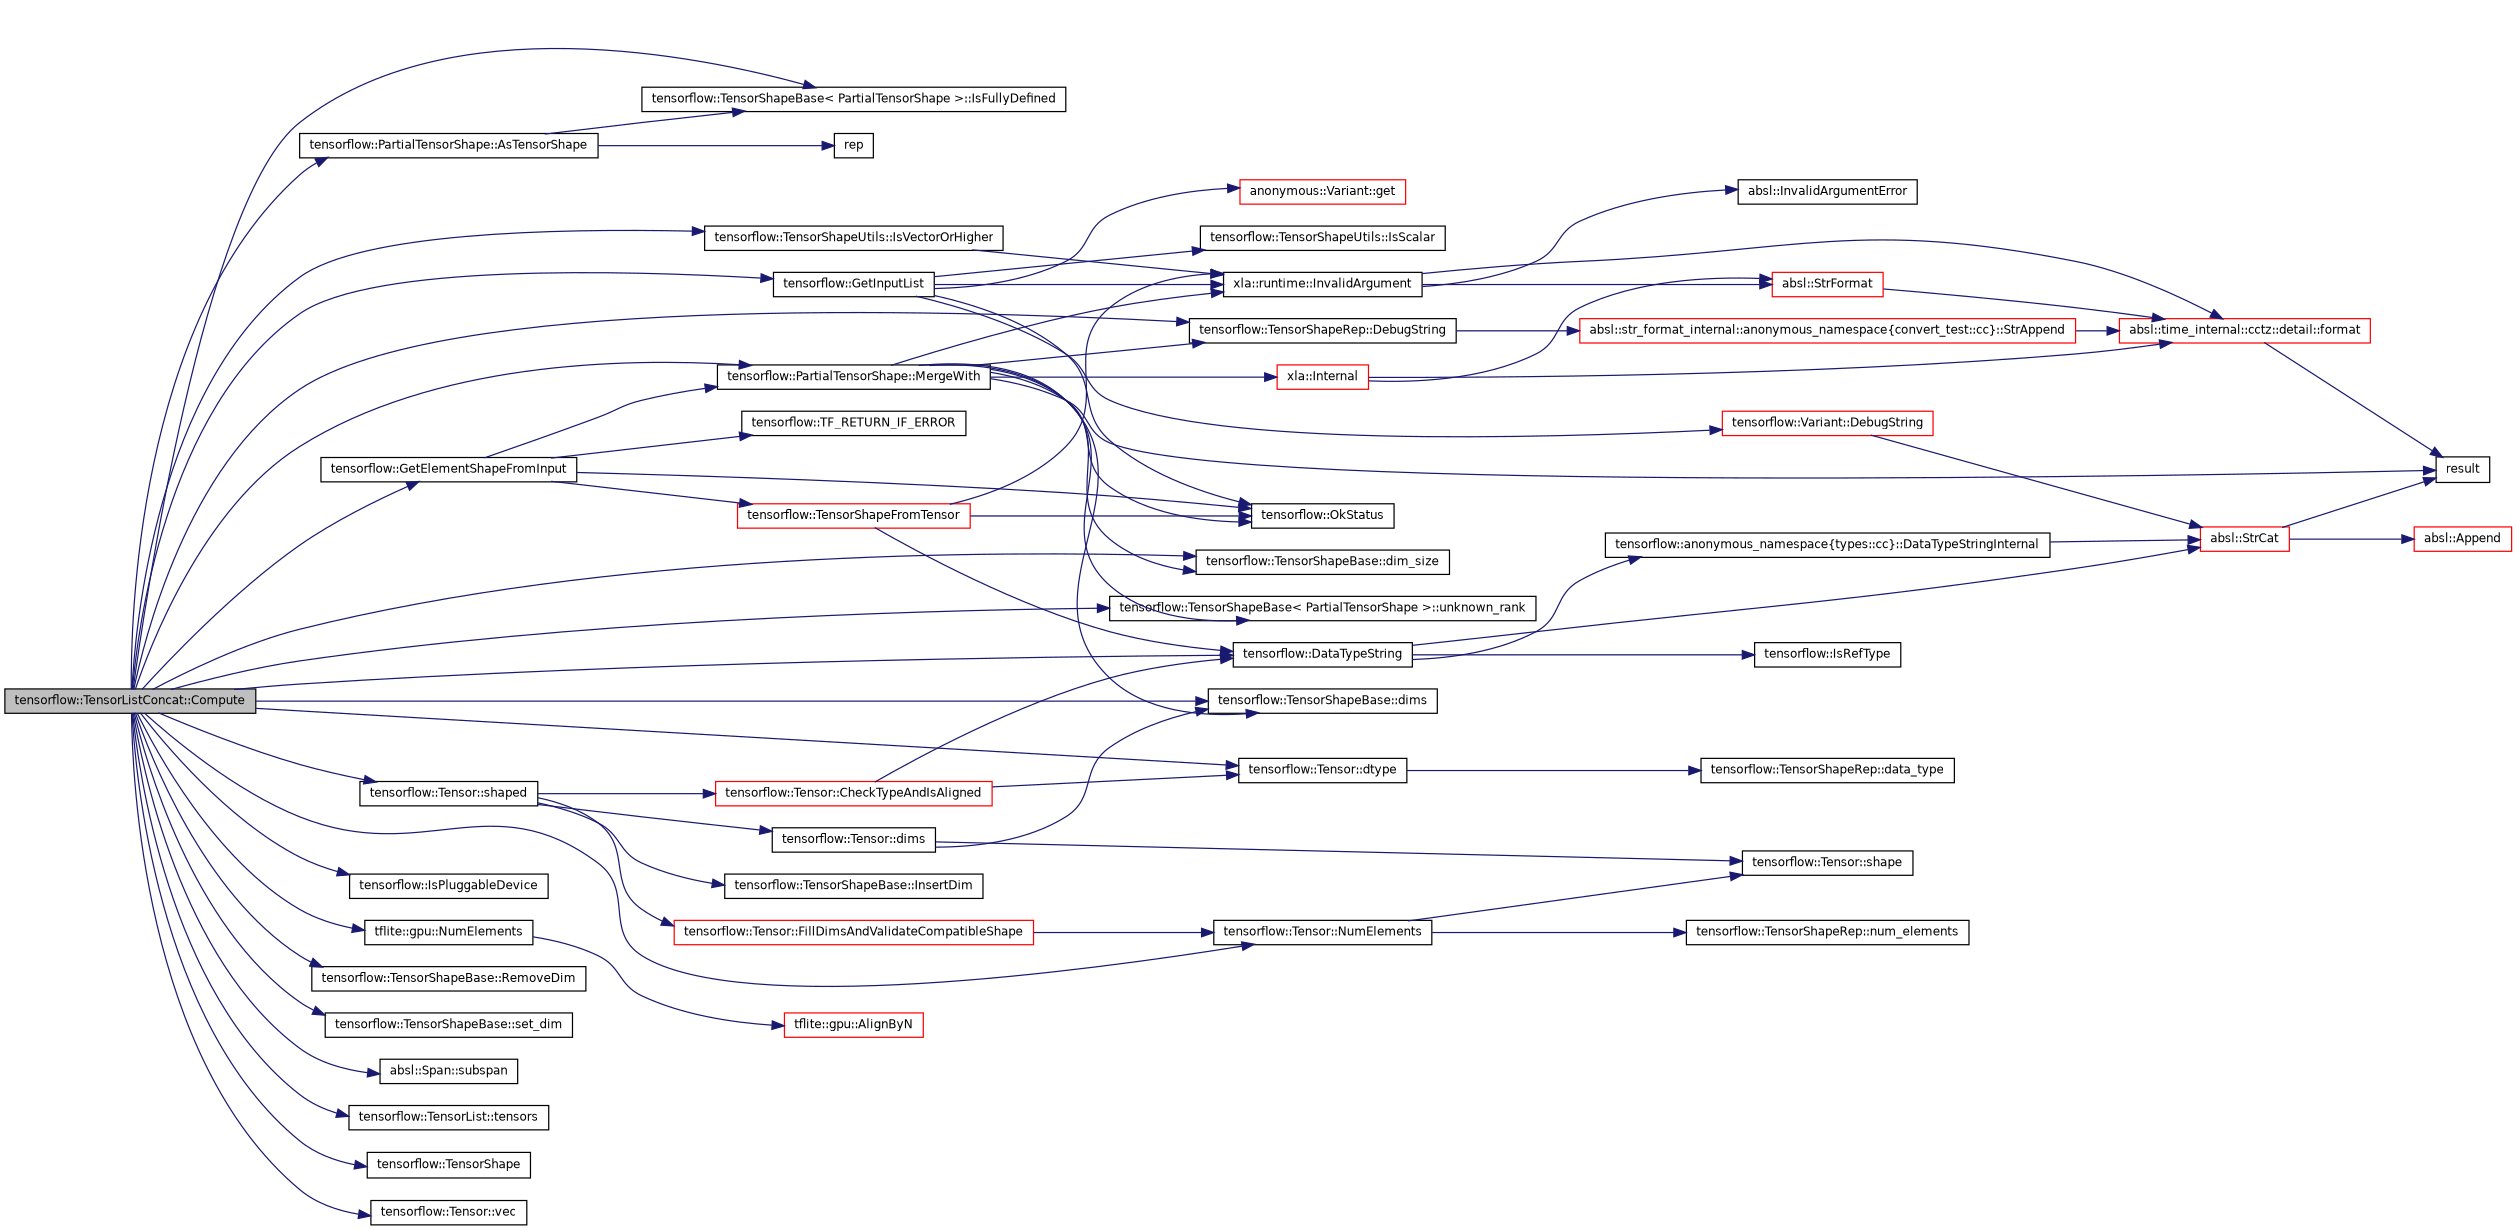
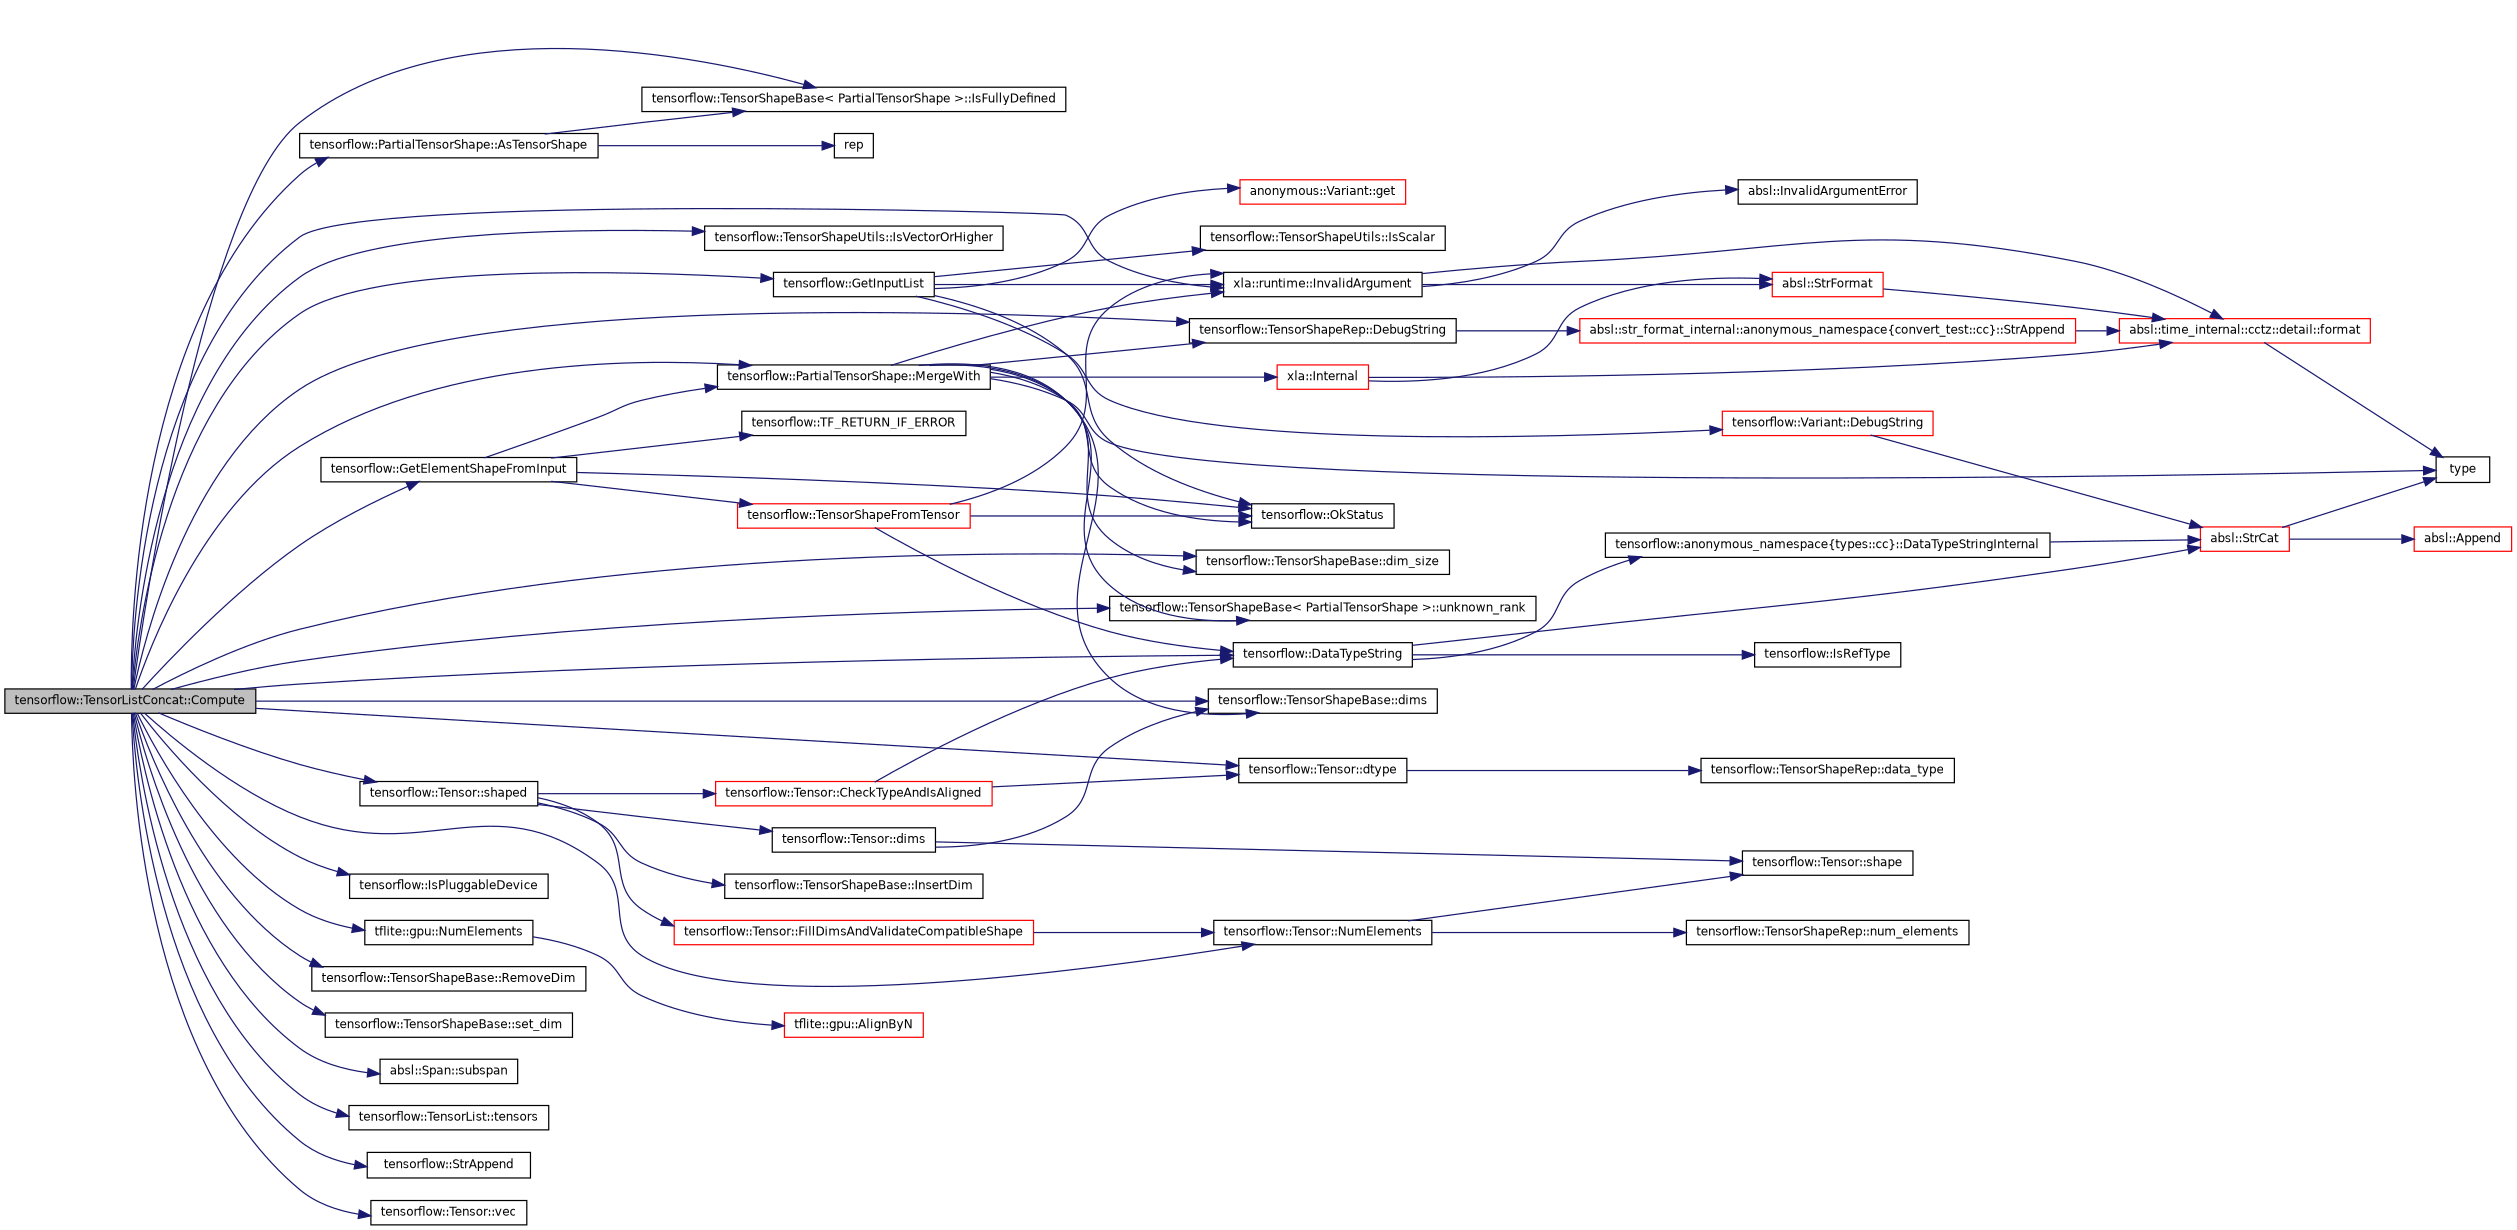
(1127, 265) -> (518, 212)
(2463, 470) -> (2463, 470)
(449, 1165) -> (449, 1165)
